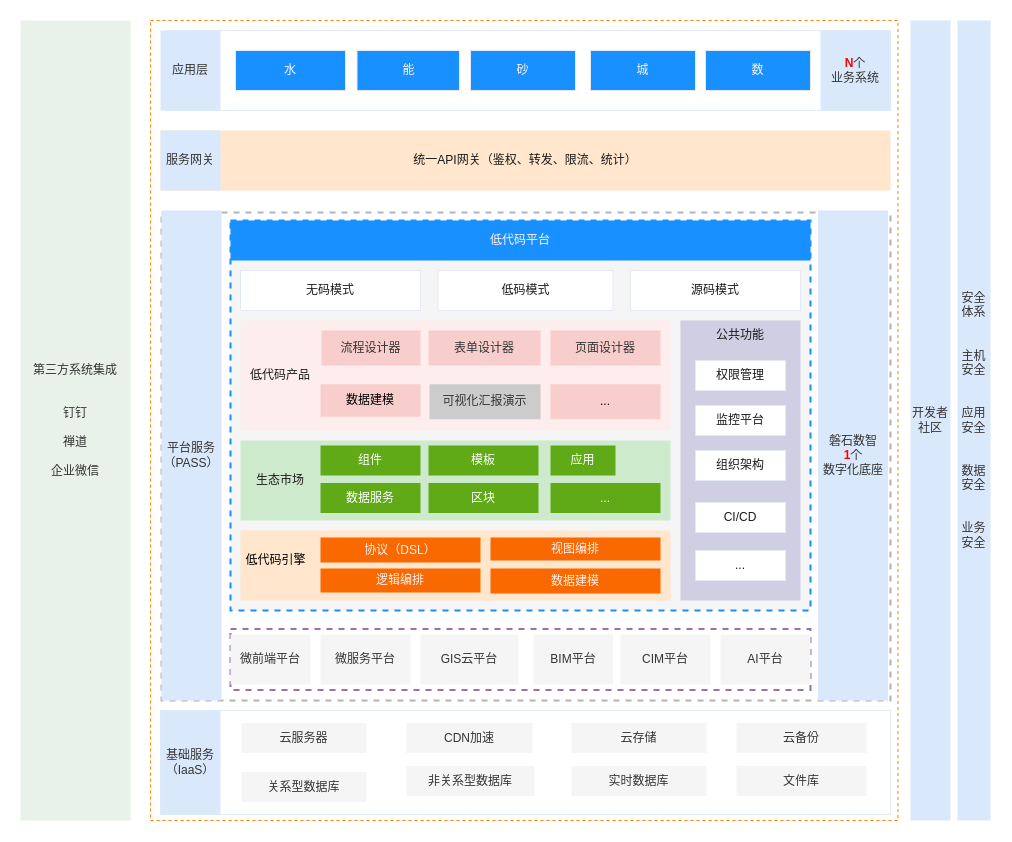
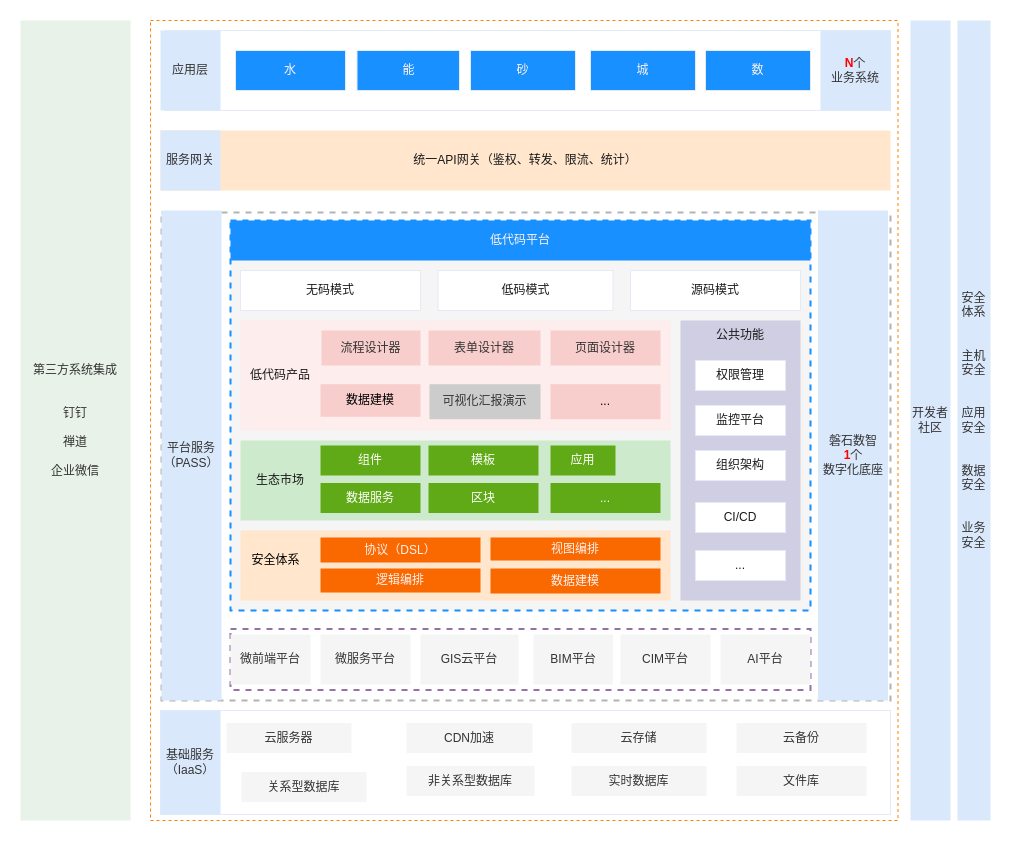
(276, 561) -> (276, 561)
(304, 738) -> (289, 738)
